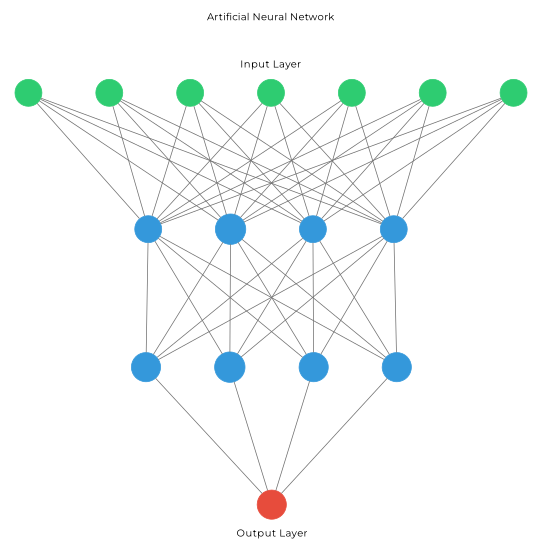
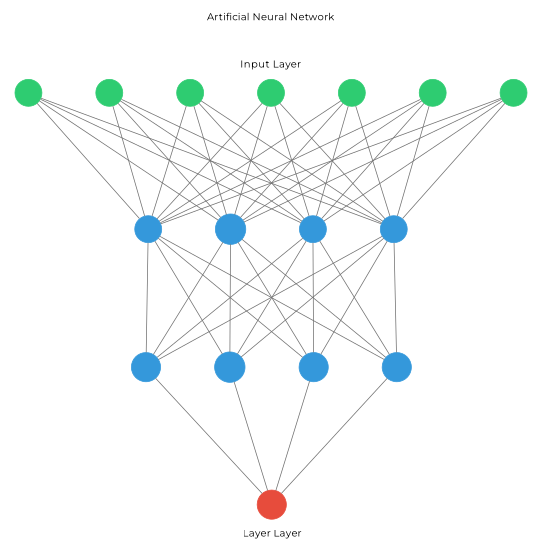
(272, 534) -> (272, 534)
